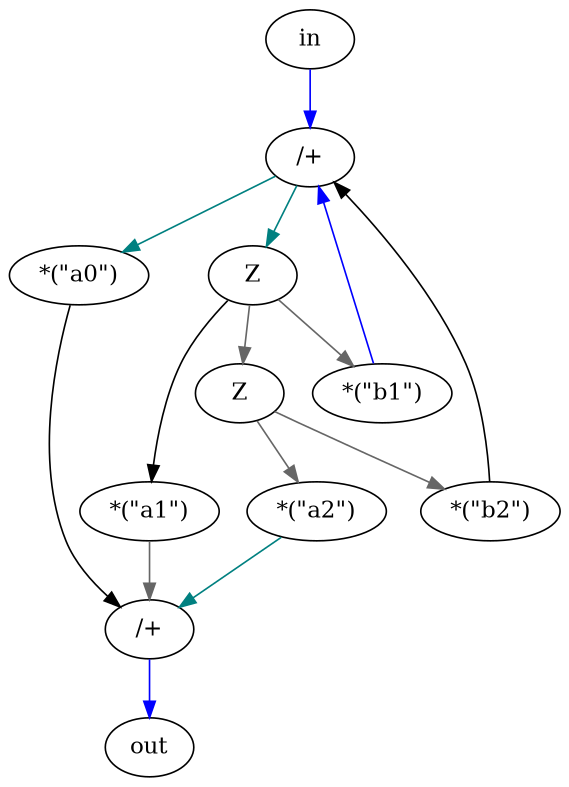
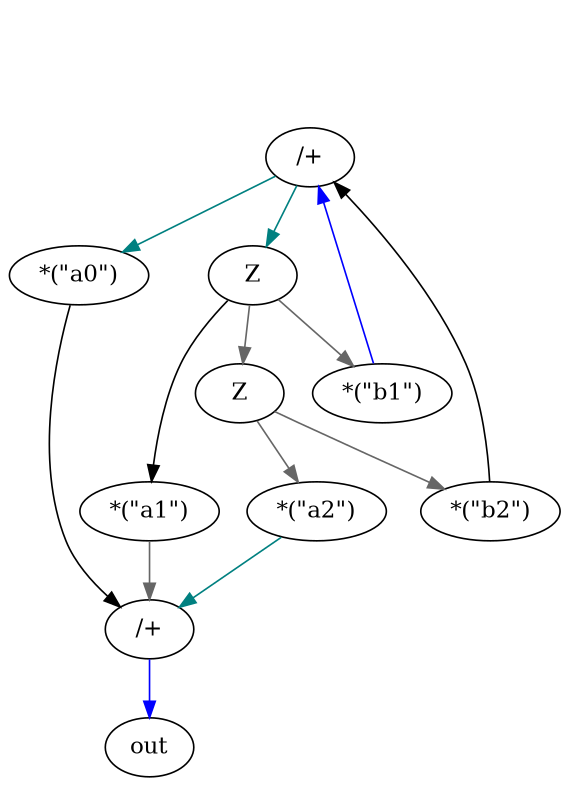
(310, 39) -> none
